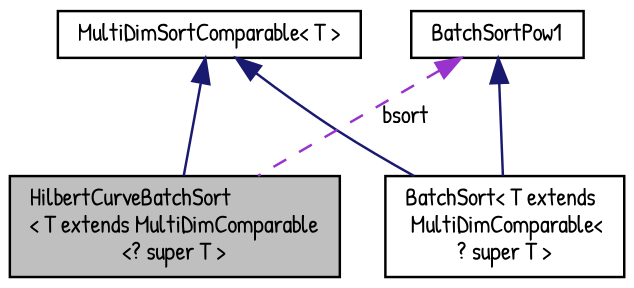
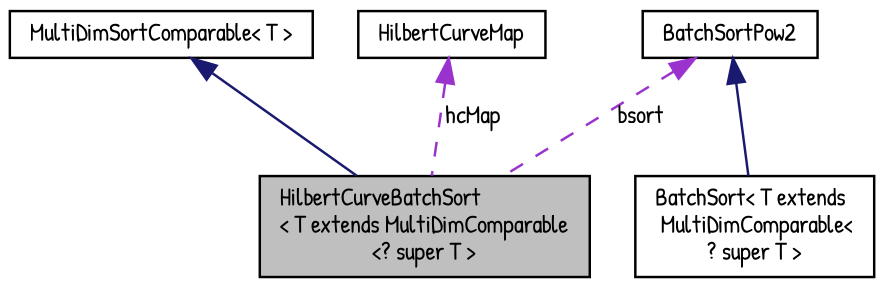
none -> (452, 34)
(497, 34) -> (730, 34)
(321, 120) -> none
